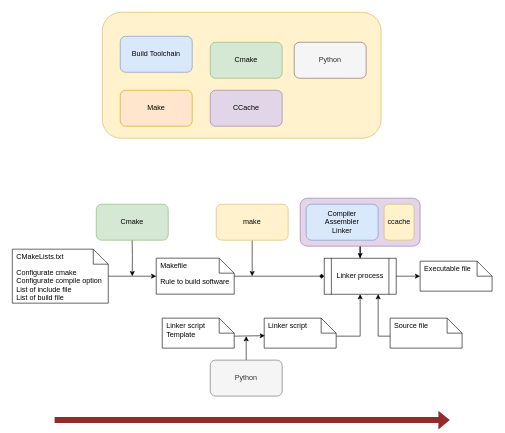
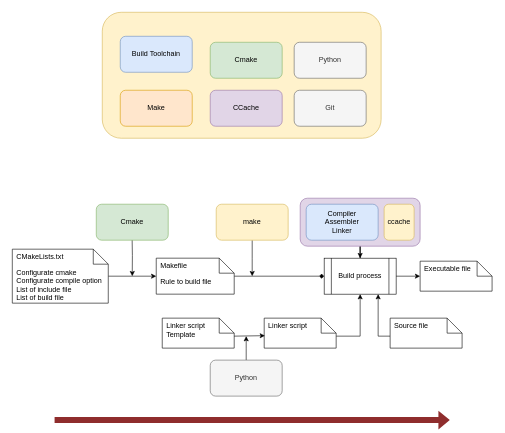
none -> (330, 108)
(360, 276) -> (360, 276)
(197, 286) -> (189, 282)
